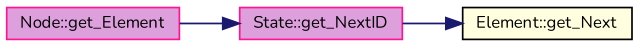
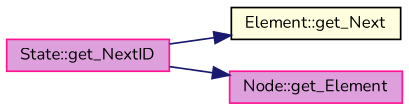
(201, 23) -> (191, 70)
